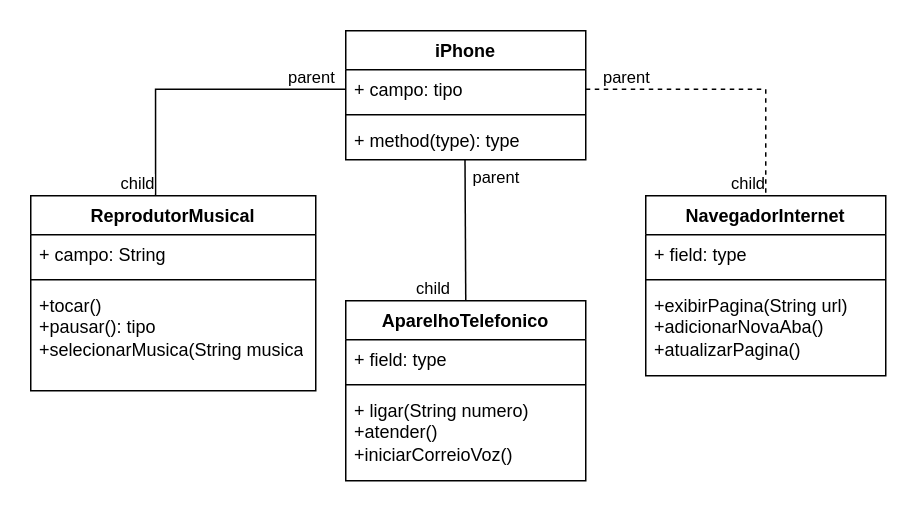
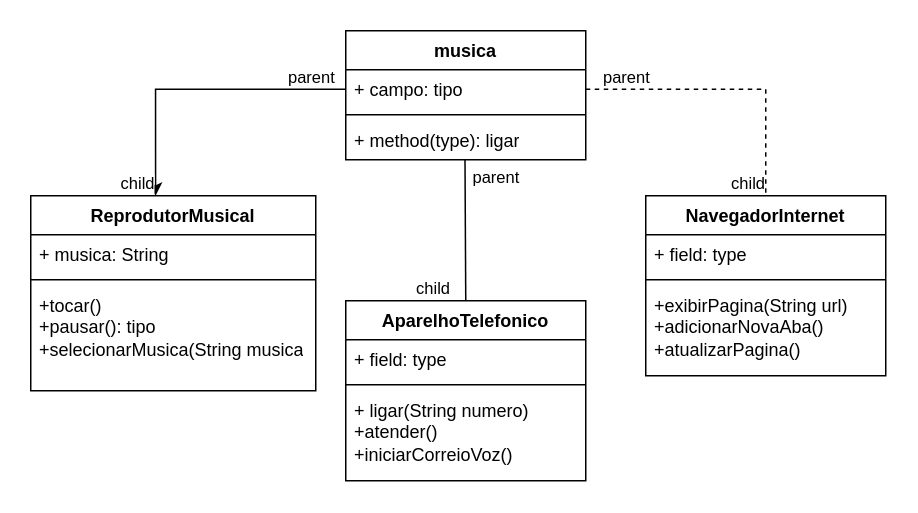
(466, 52) -> (466, 52)
(449, 142) -> (449, 142)
(156, 188) -> (156, 184)
(106, 256) -> (109, 256)
